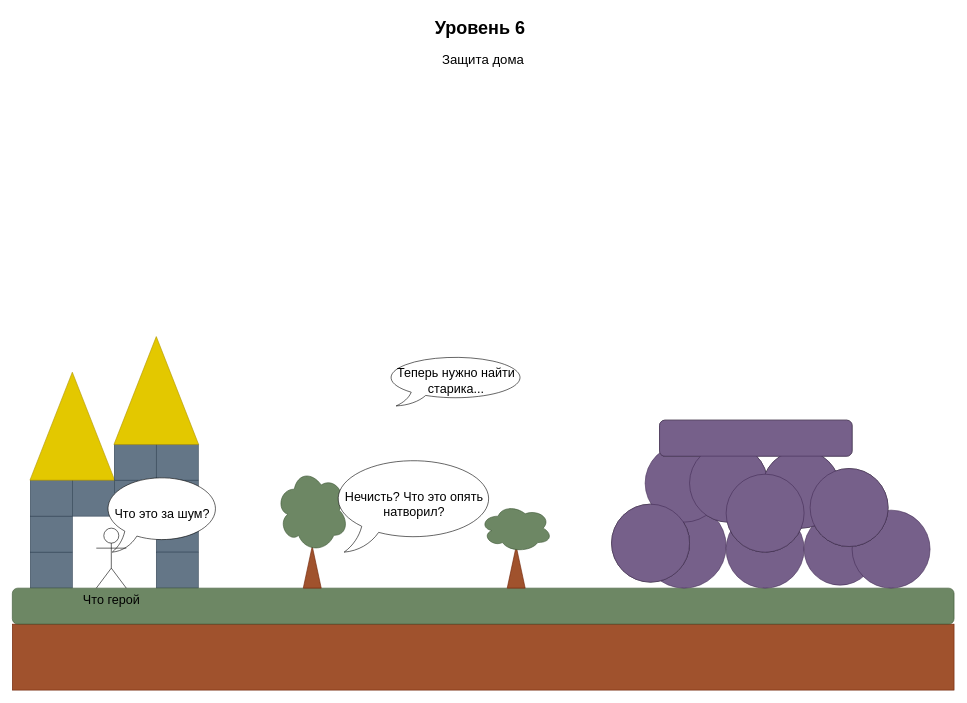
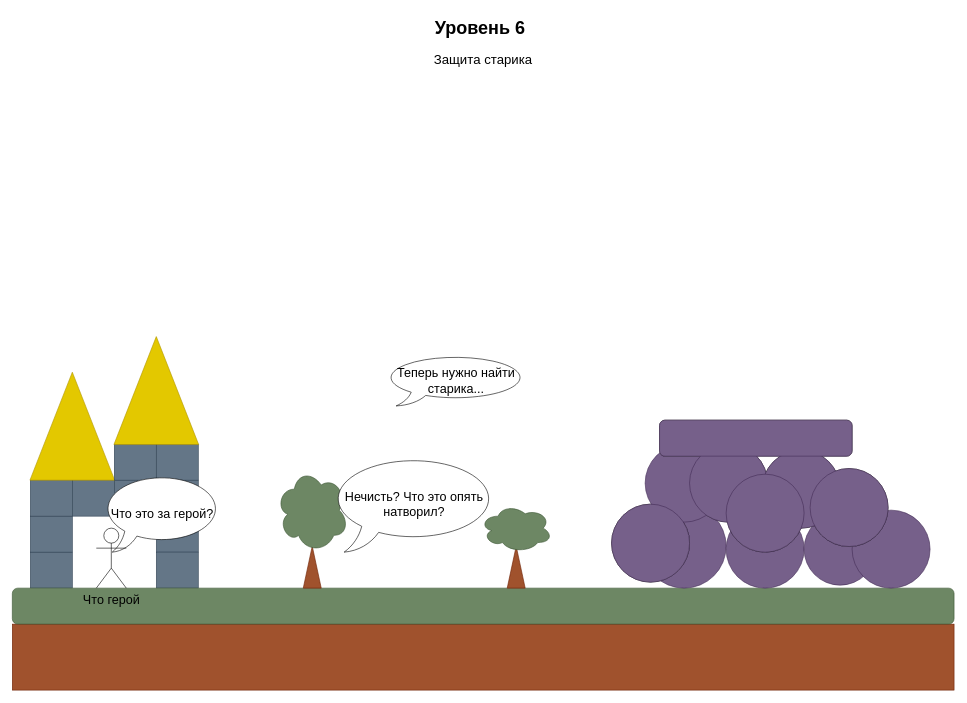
(483, 60) -> (483, 60)
(162, 513) -> (162, 513)
